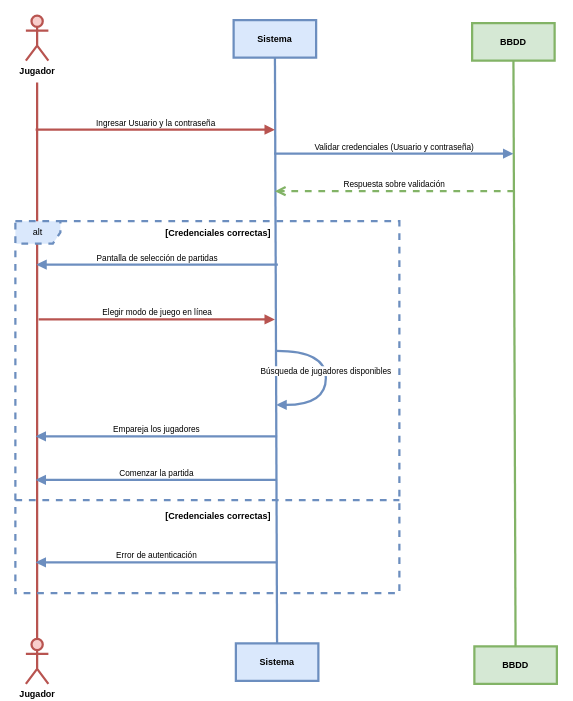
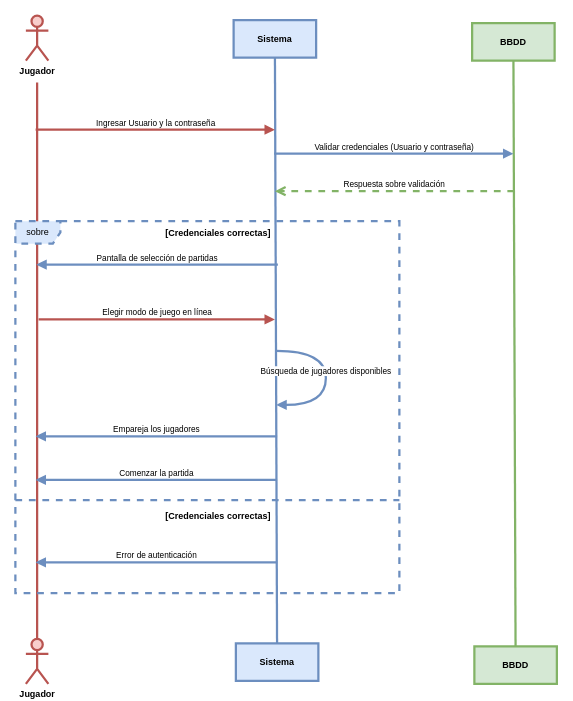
(38, 232) -> (38, 232)
